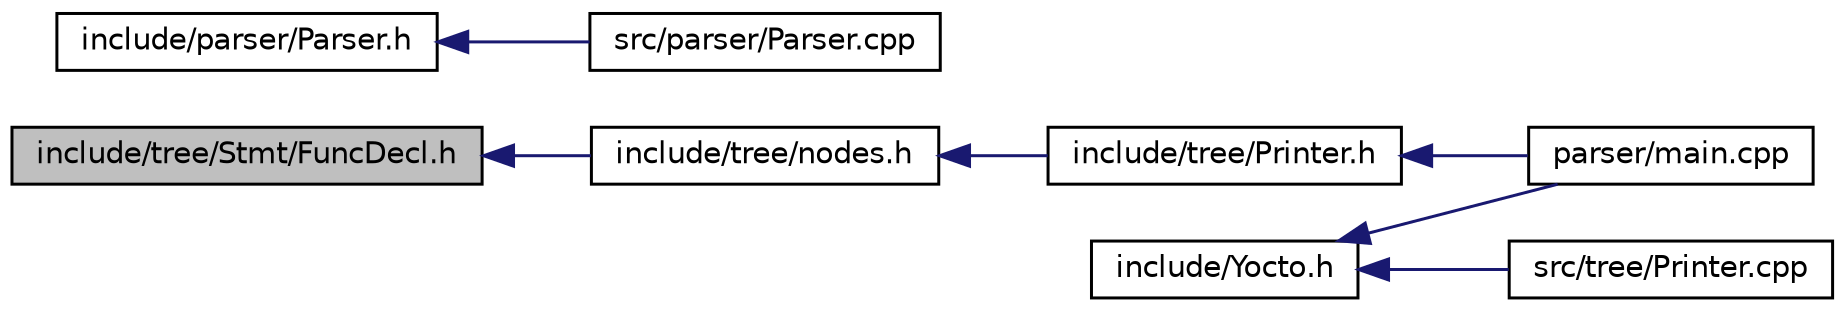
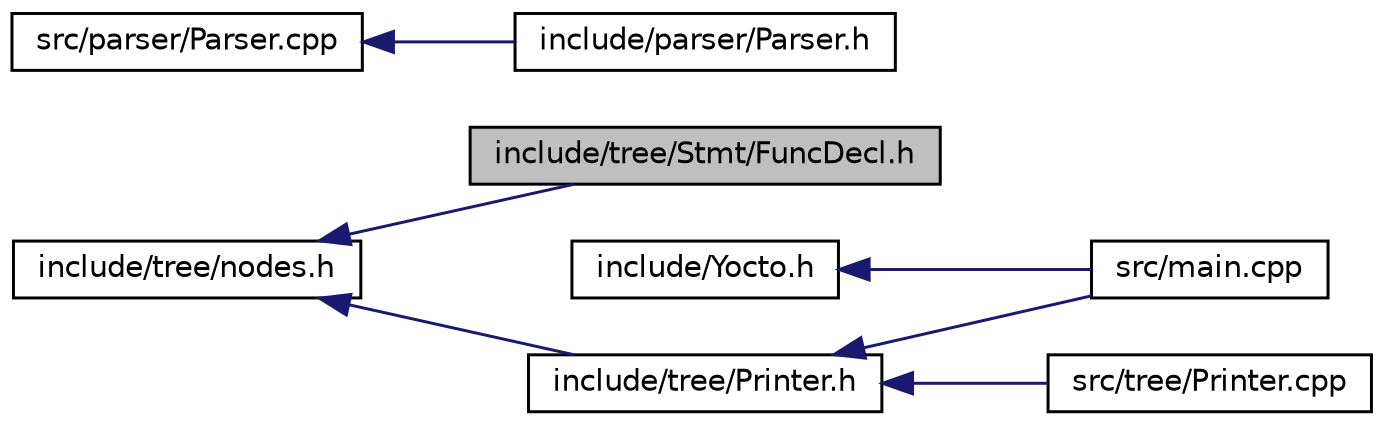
(529, 42) -> (454, 42)
(553, 156) -> (462, 209)
(1671, 156) -> (1210, 270)
(1449, 270) -> (980, 383)
